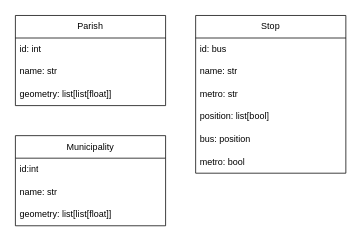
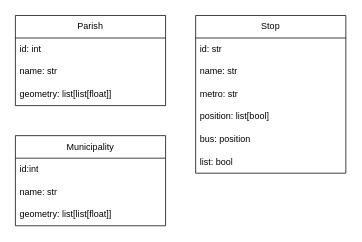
(214, 49) -> (214, 49)
(224, 162) -> (219, 162)
